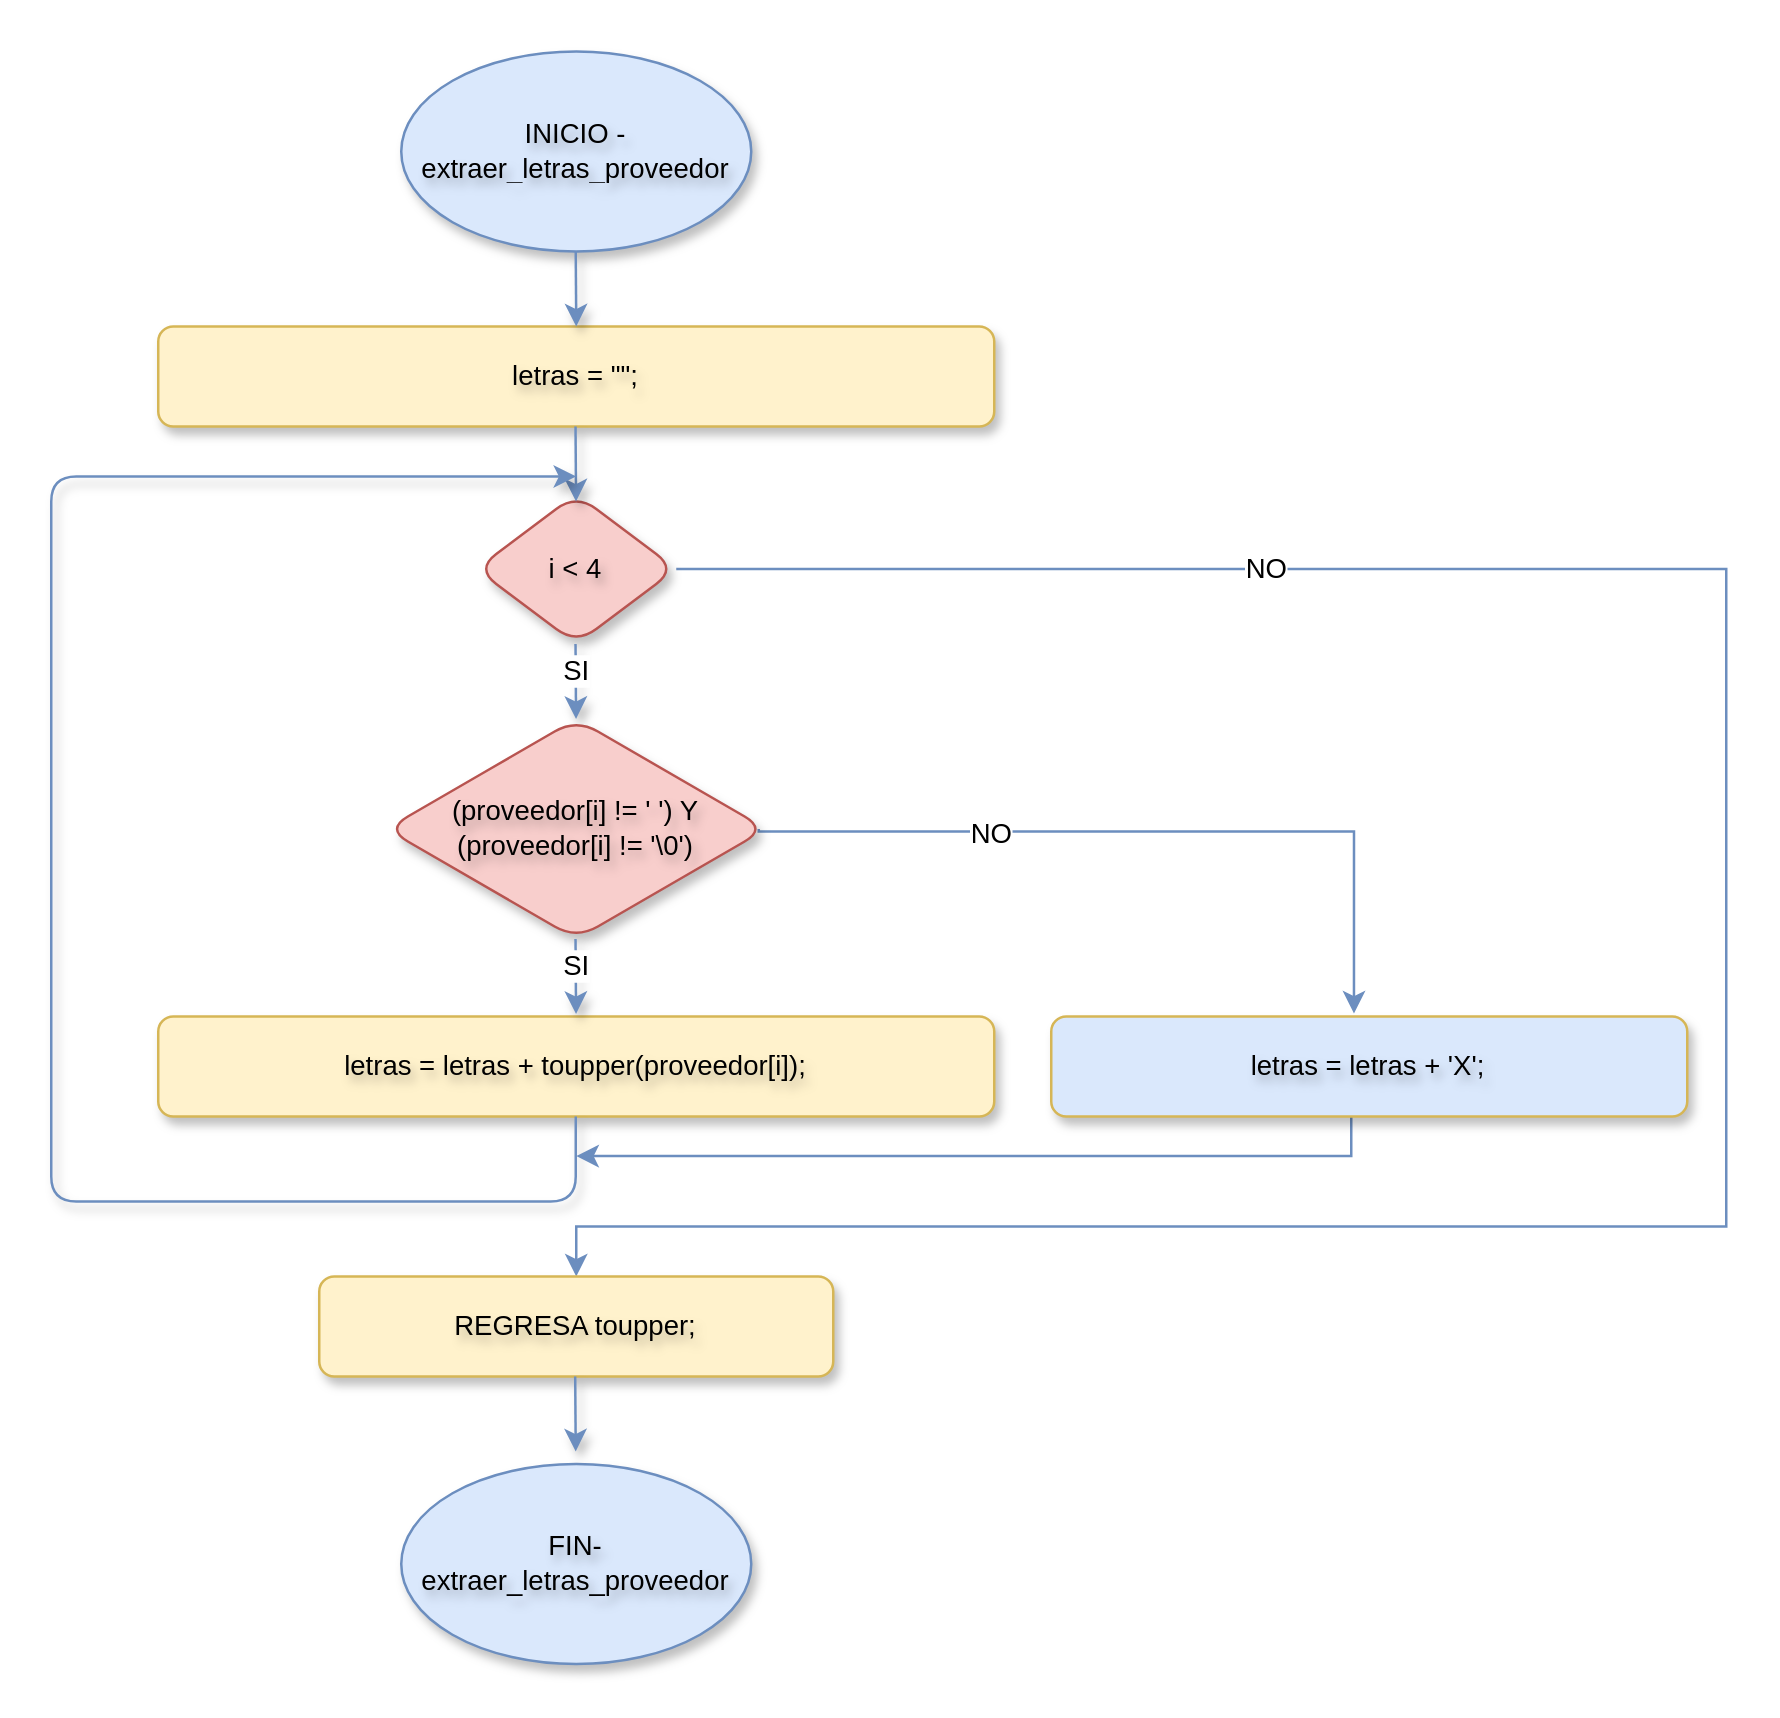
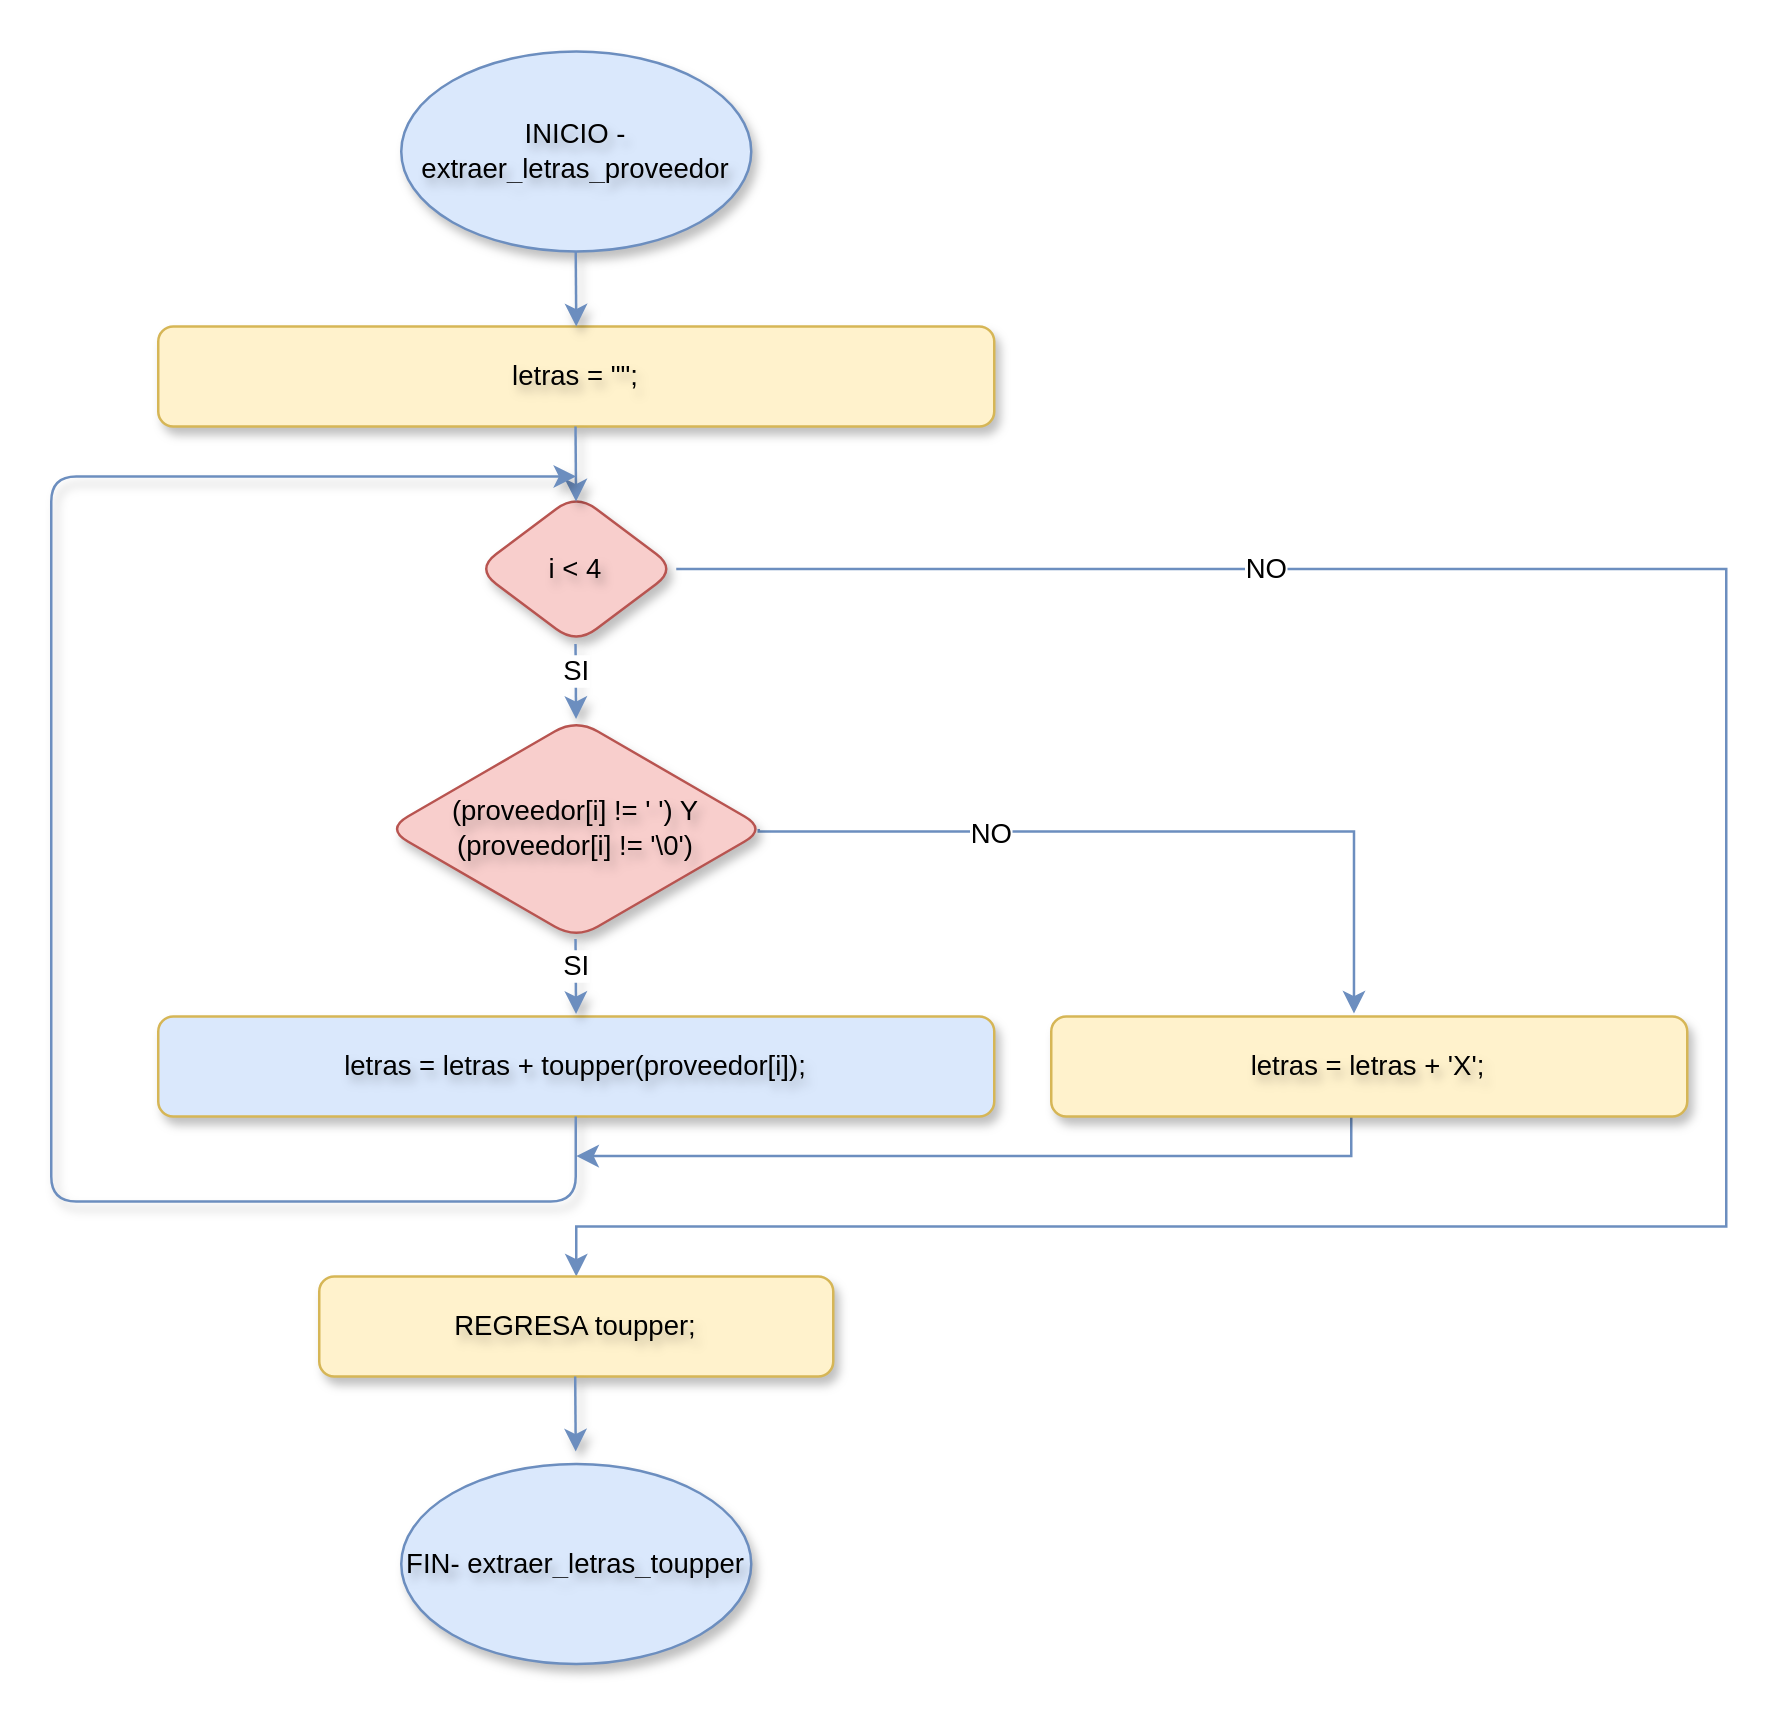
(576, 1066) -> (576, 1066)
(1369, 1066) -> (1369, 1066)
(576, 1564) -> (576, 1564)
